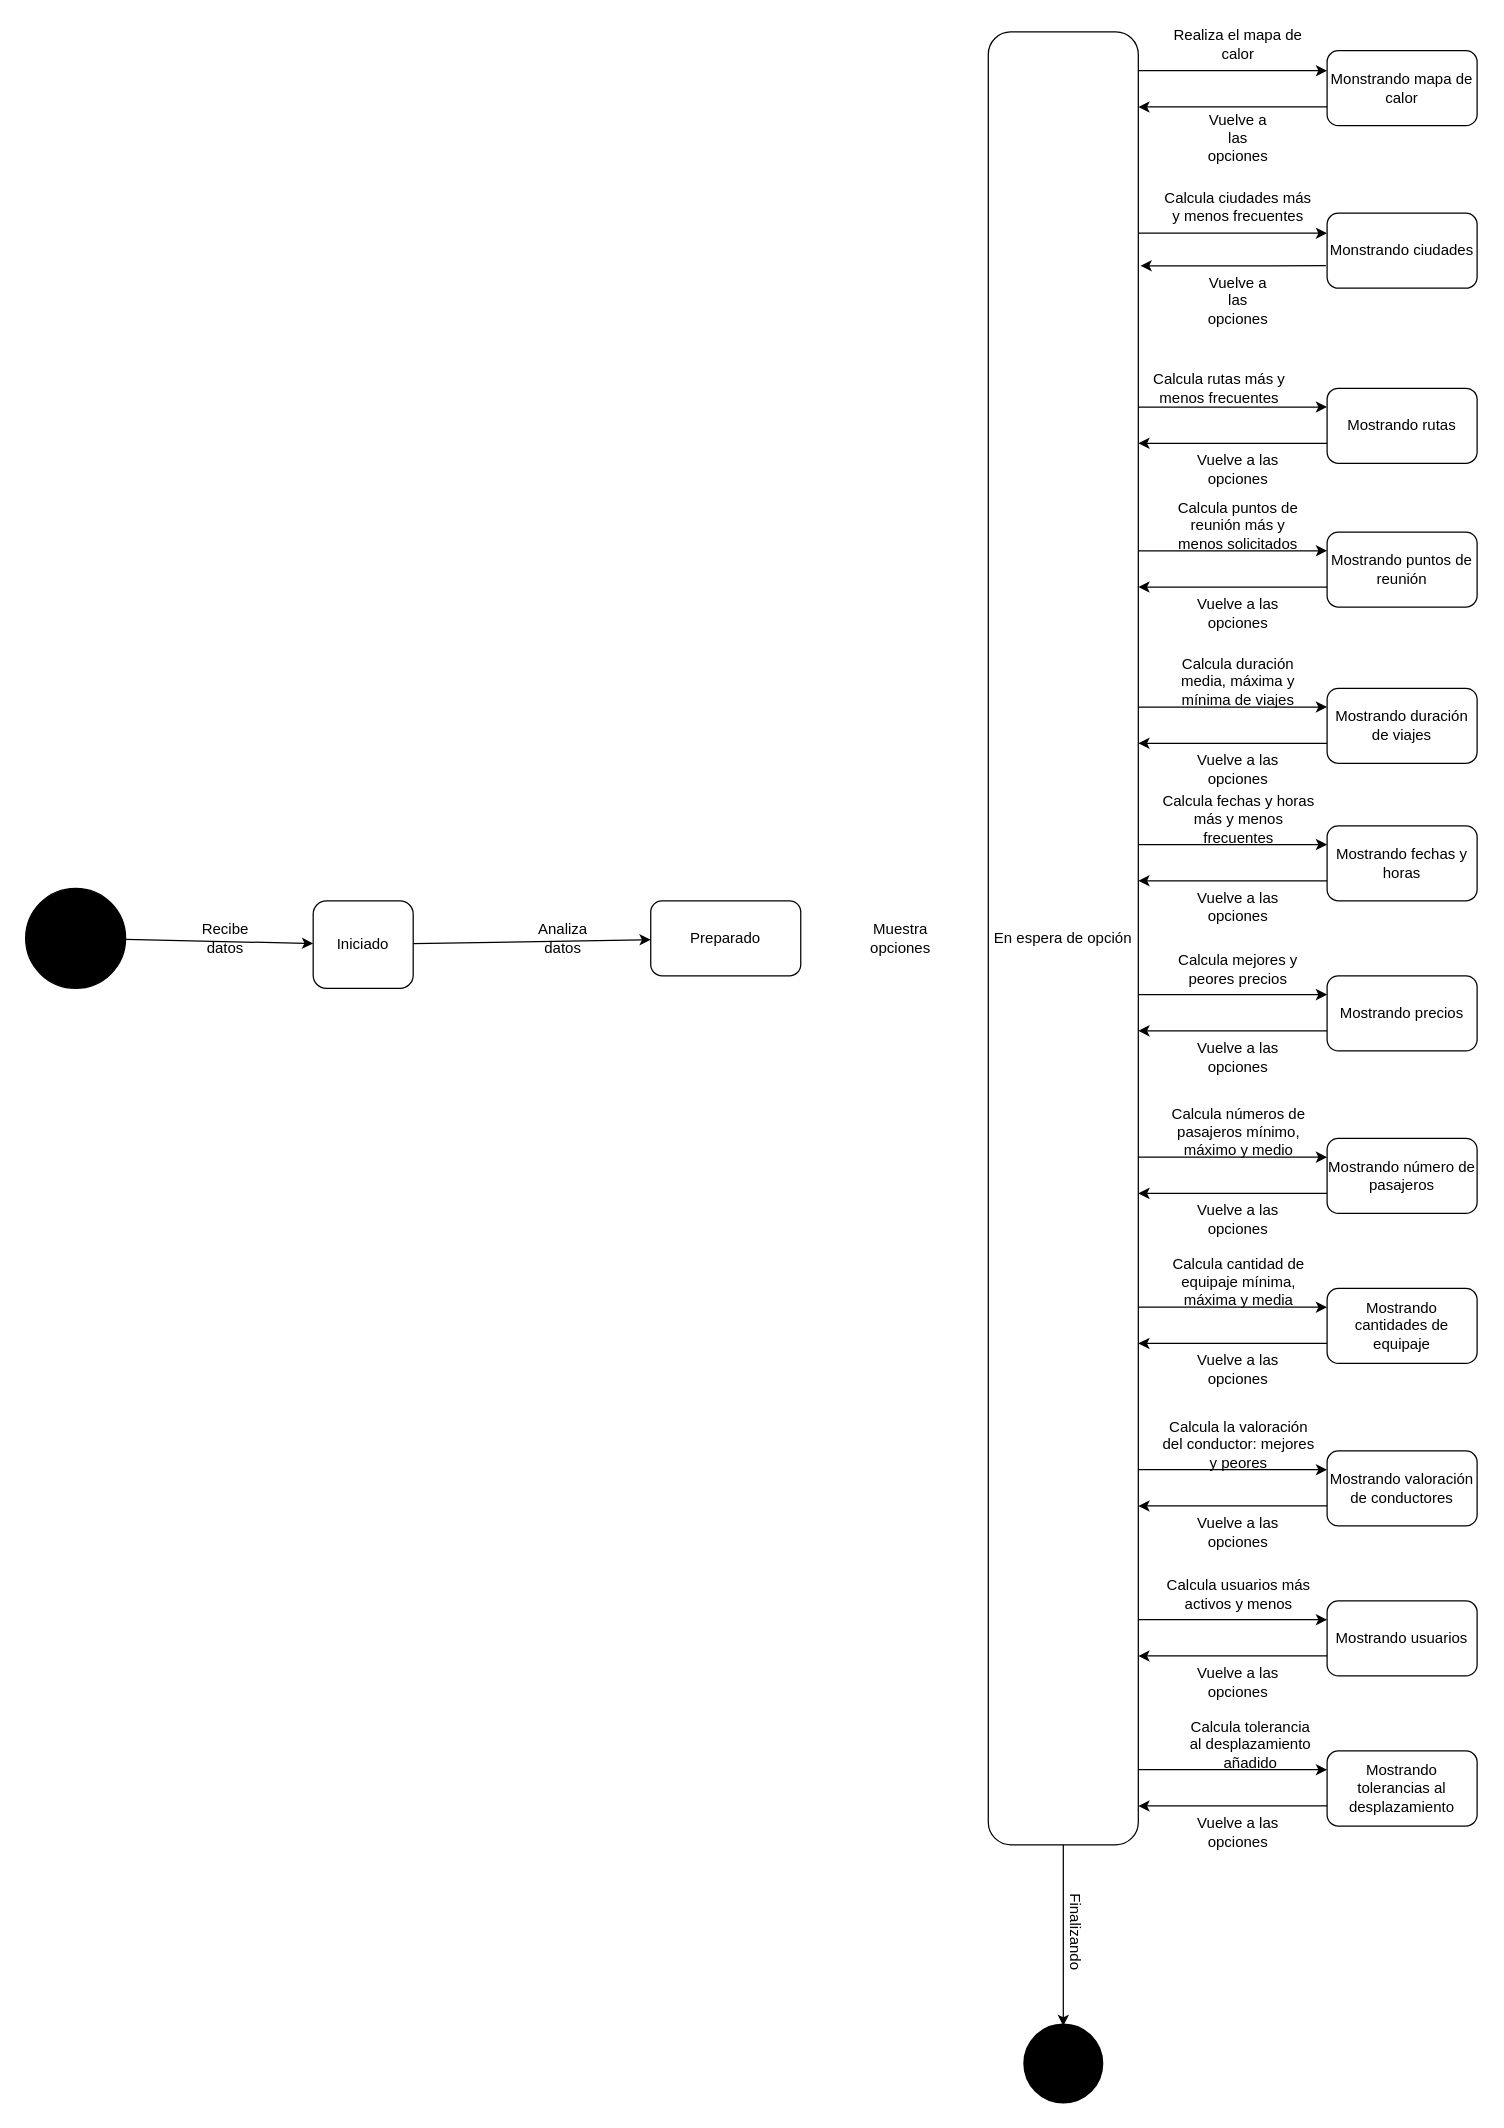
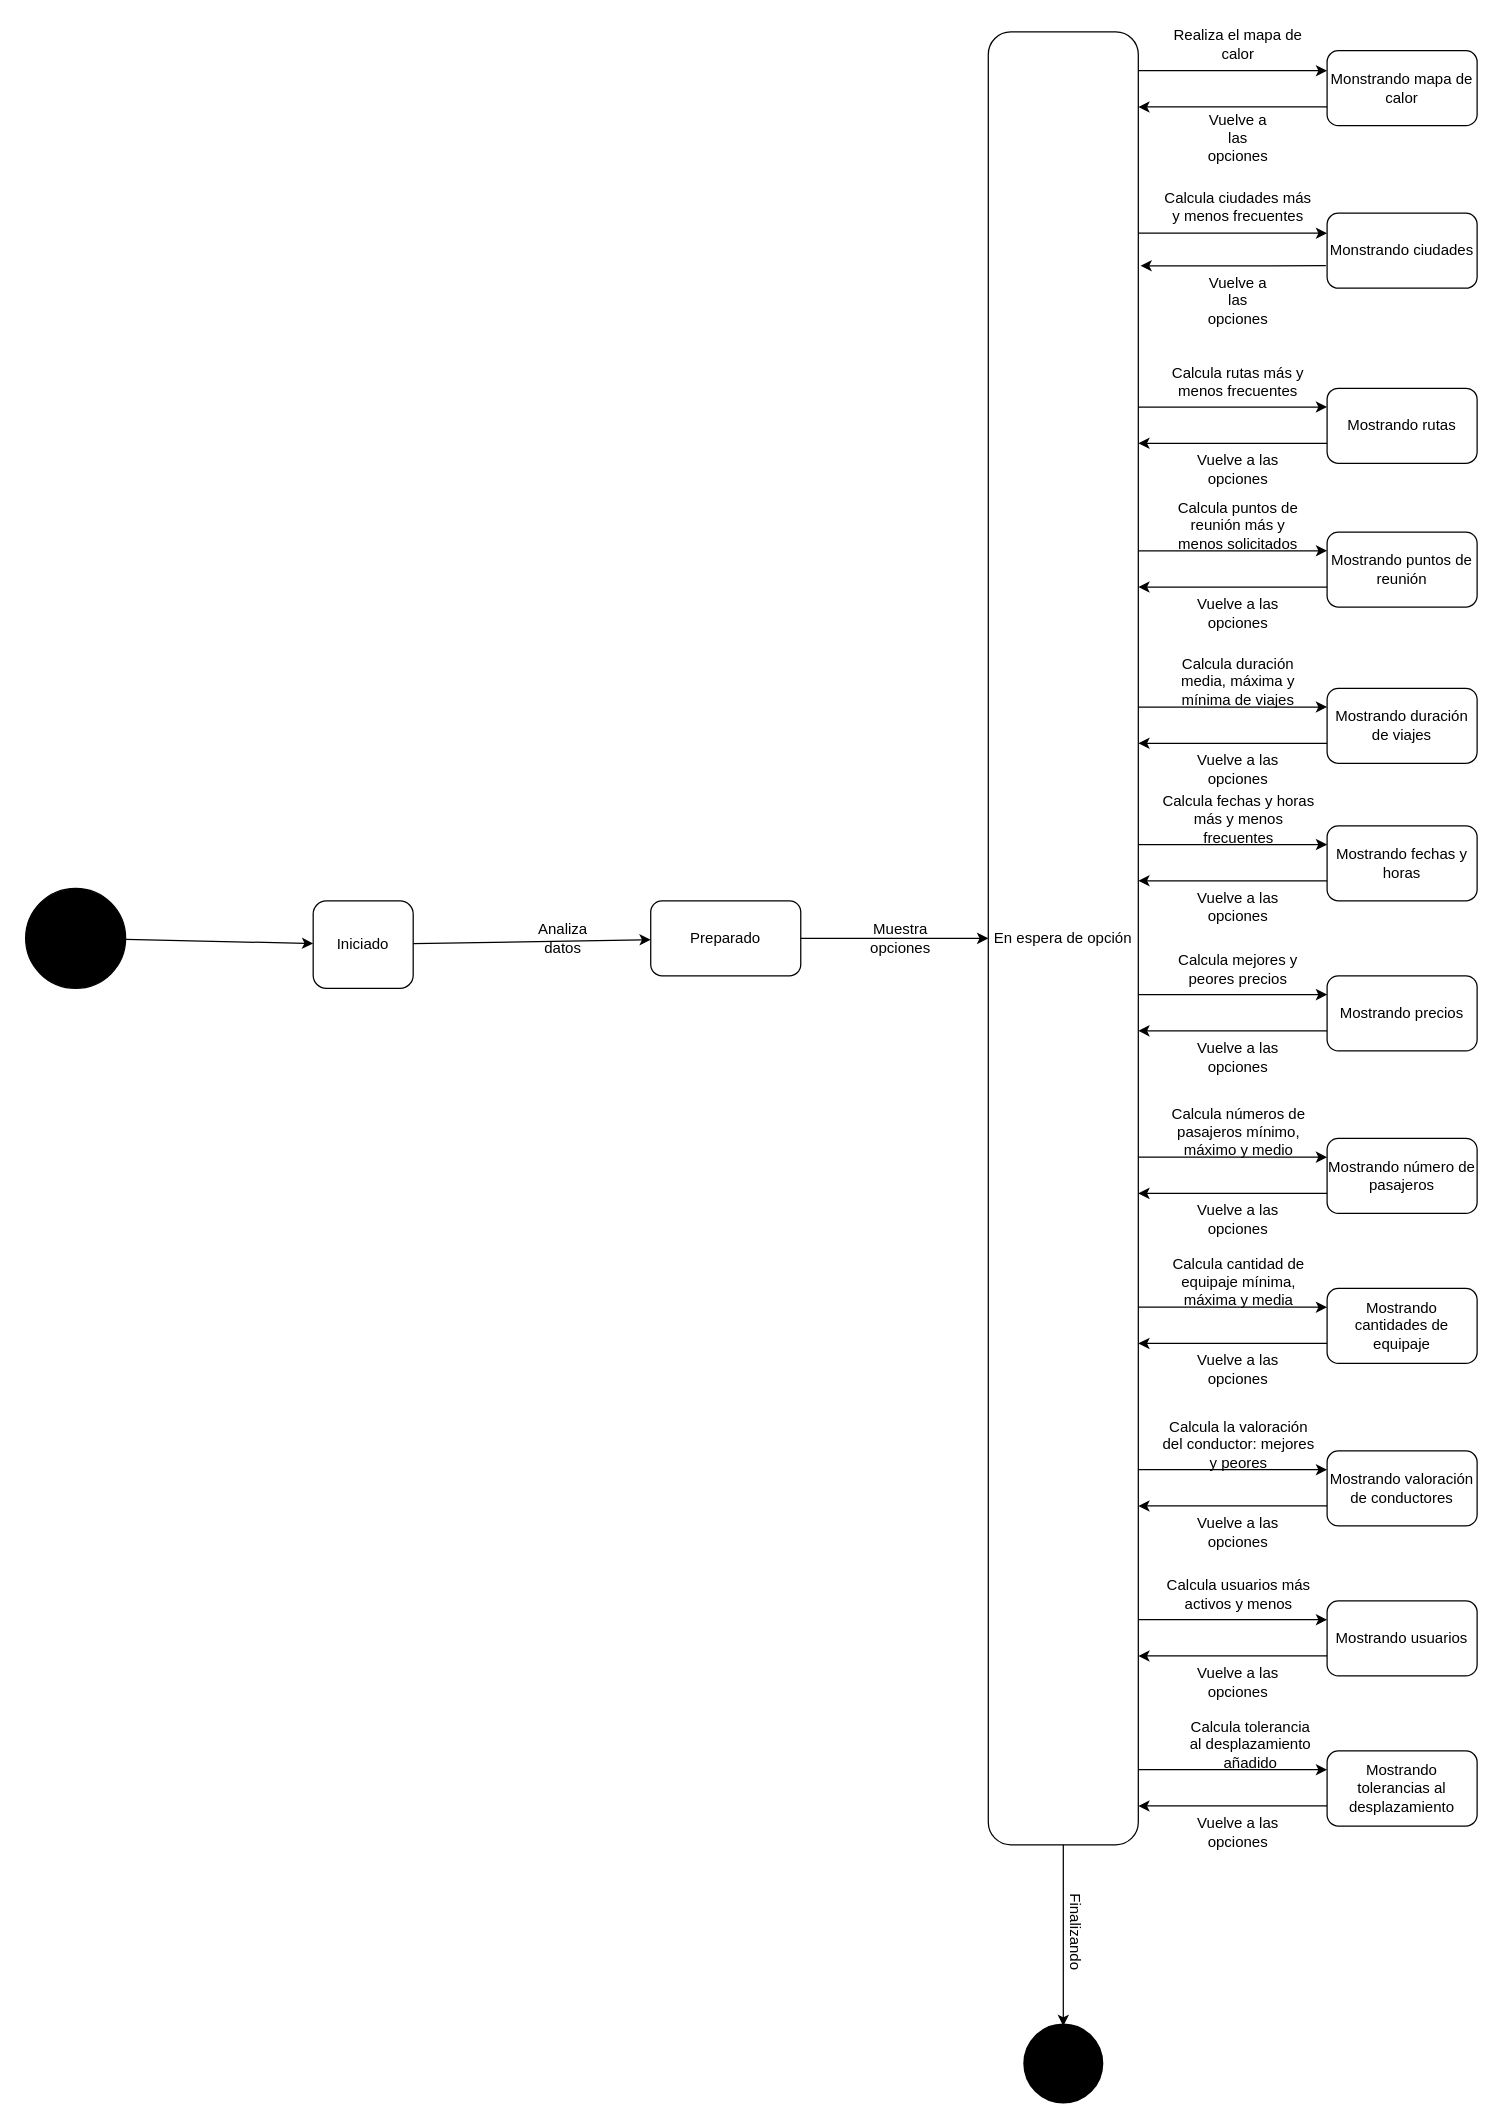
(1219, 388) -> (1238, 382)
(226, 938) -> none
none -> (890, 938)
